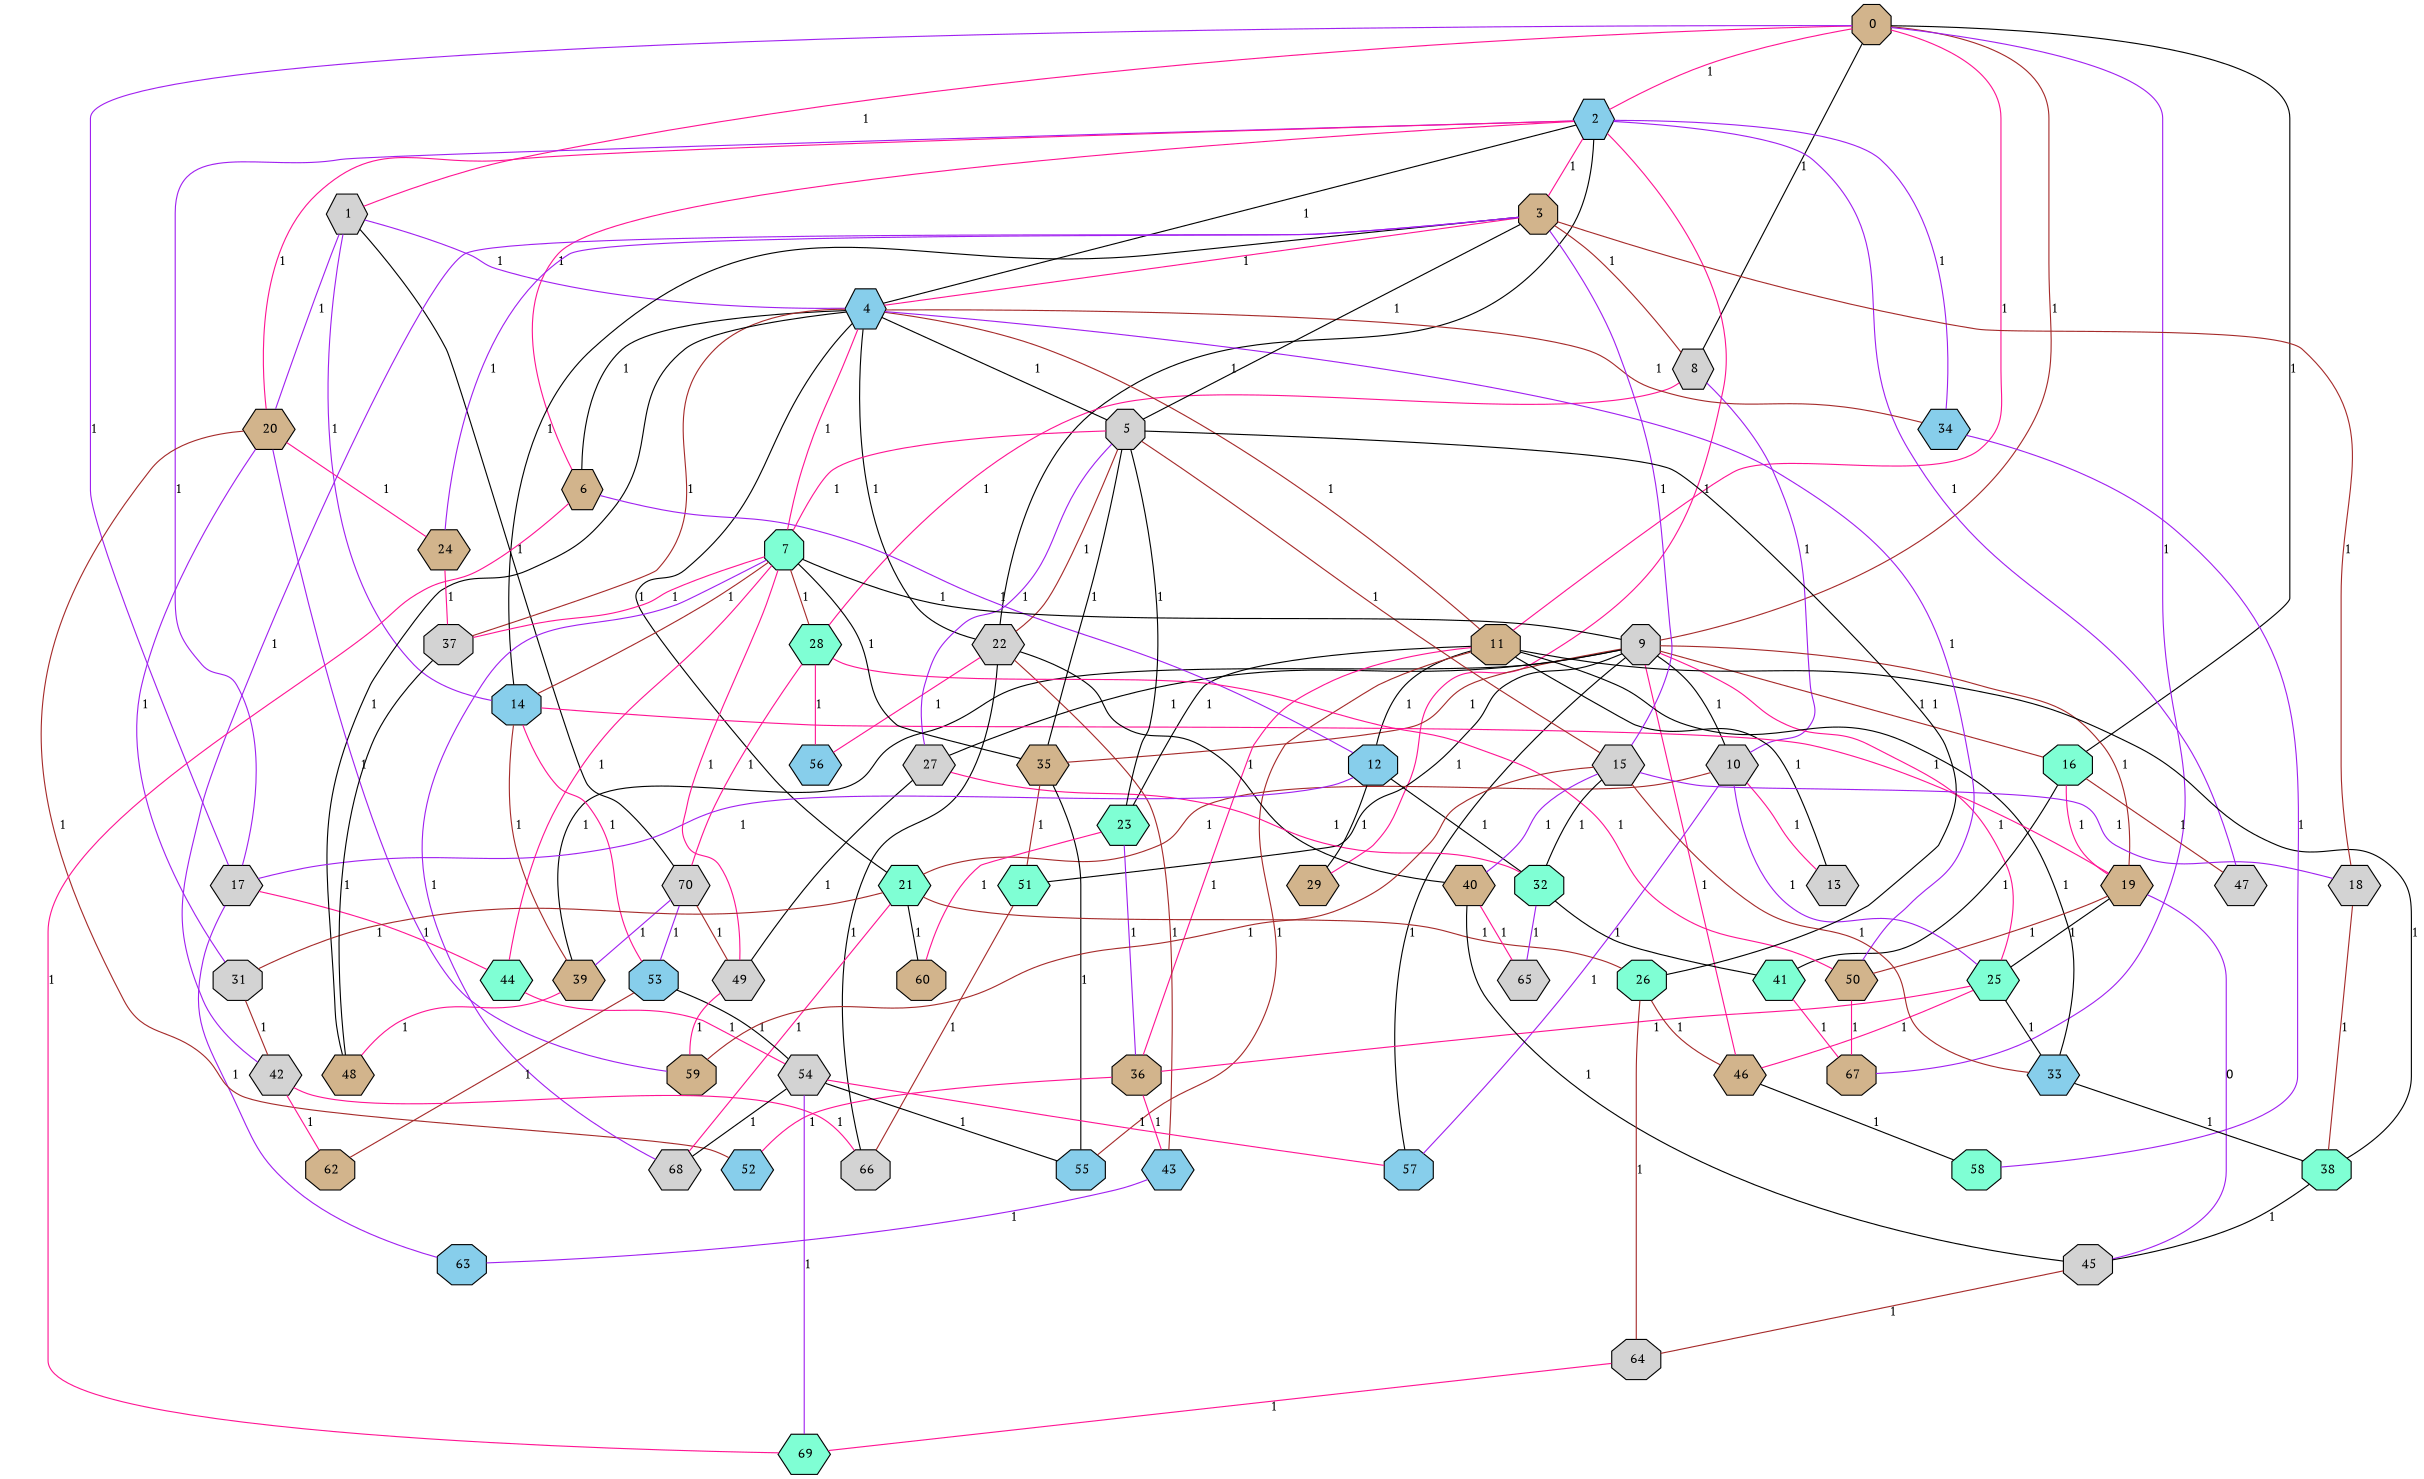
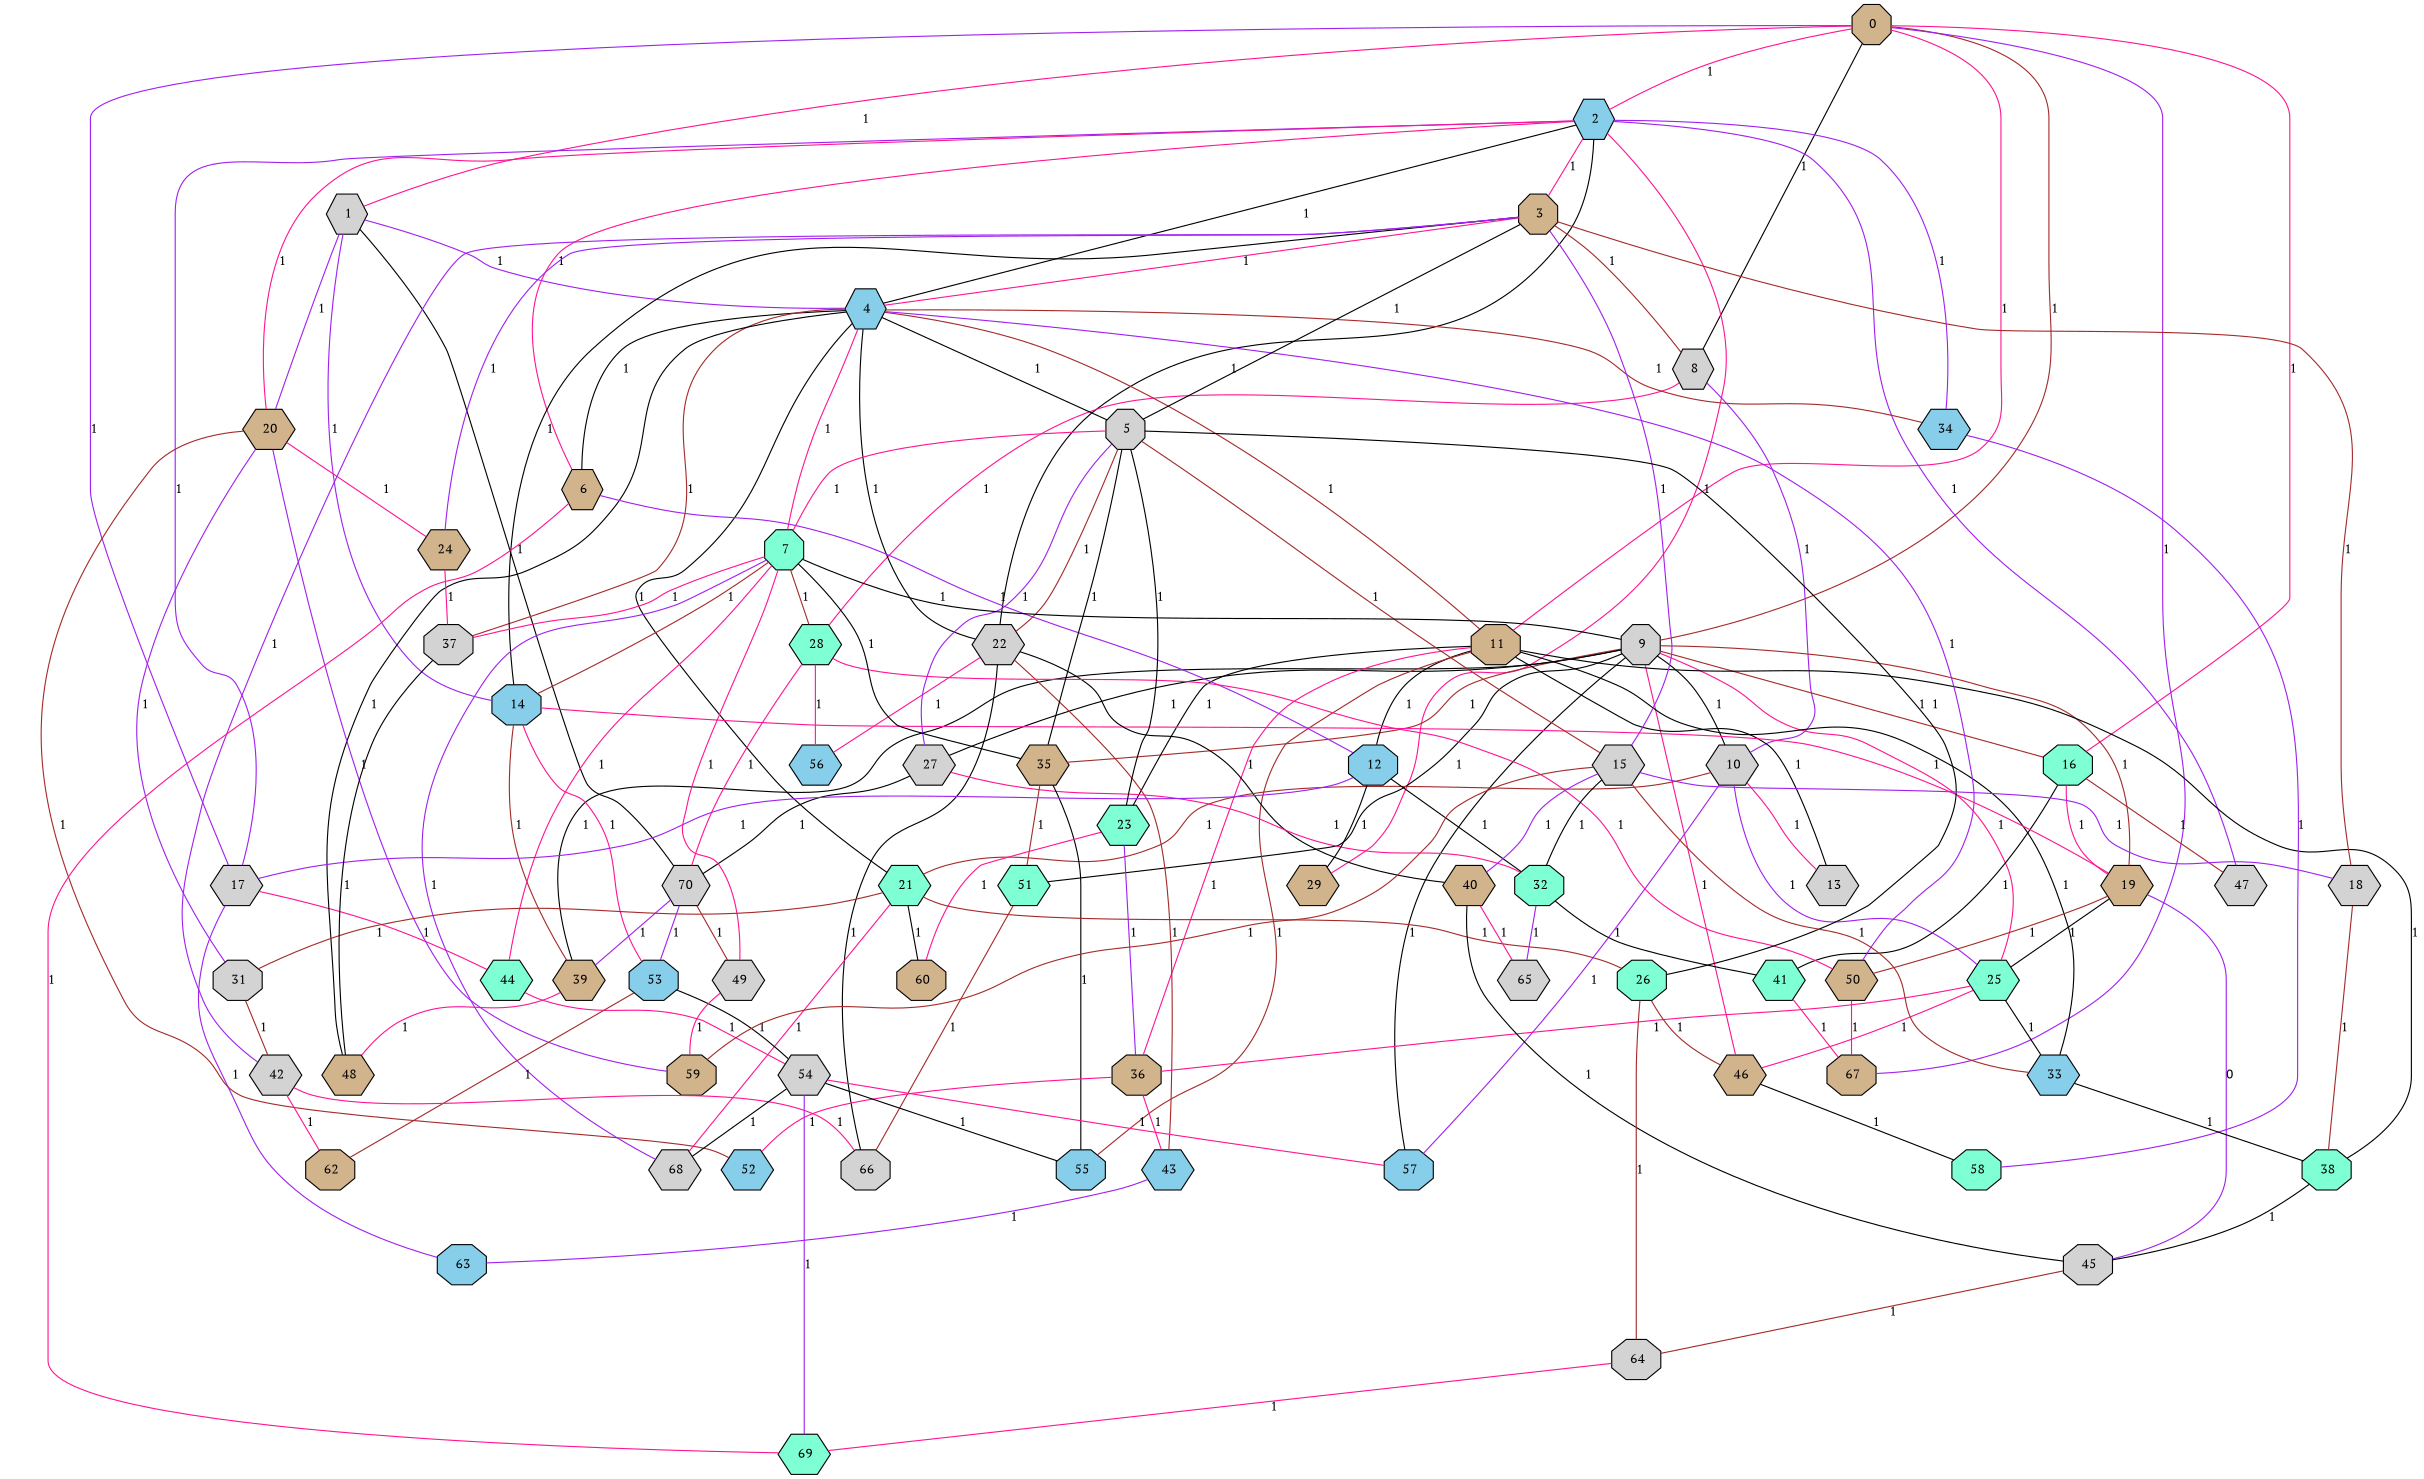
(2290, 273) -> (2290, 273)
(825, 864) -> (792, 808)
